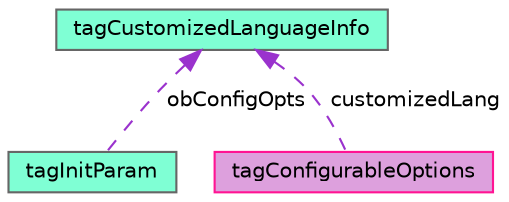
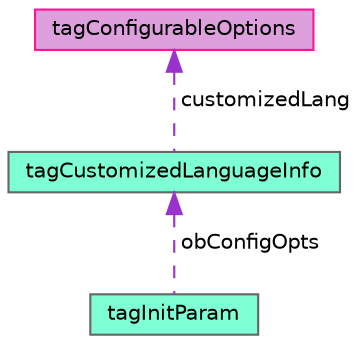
(317, 101) -> (174, 112)
